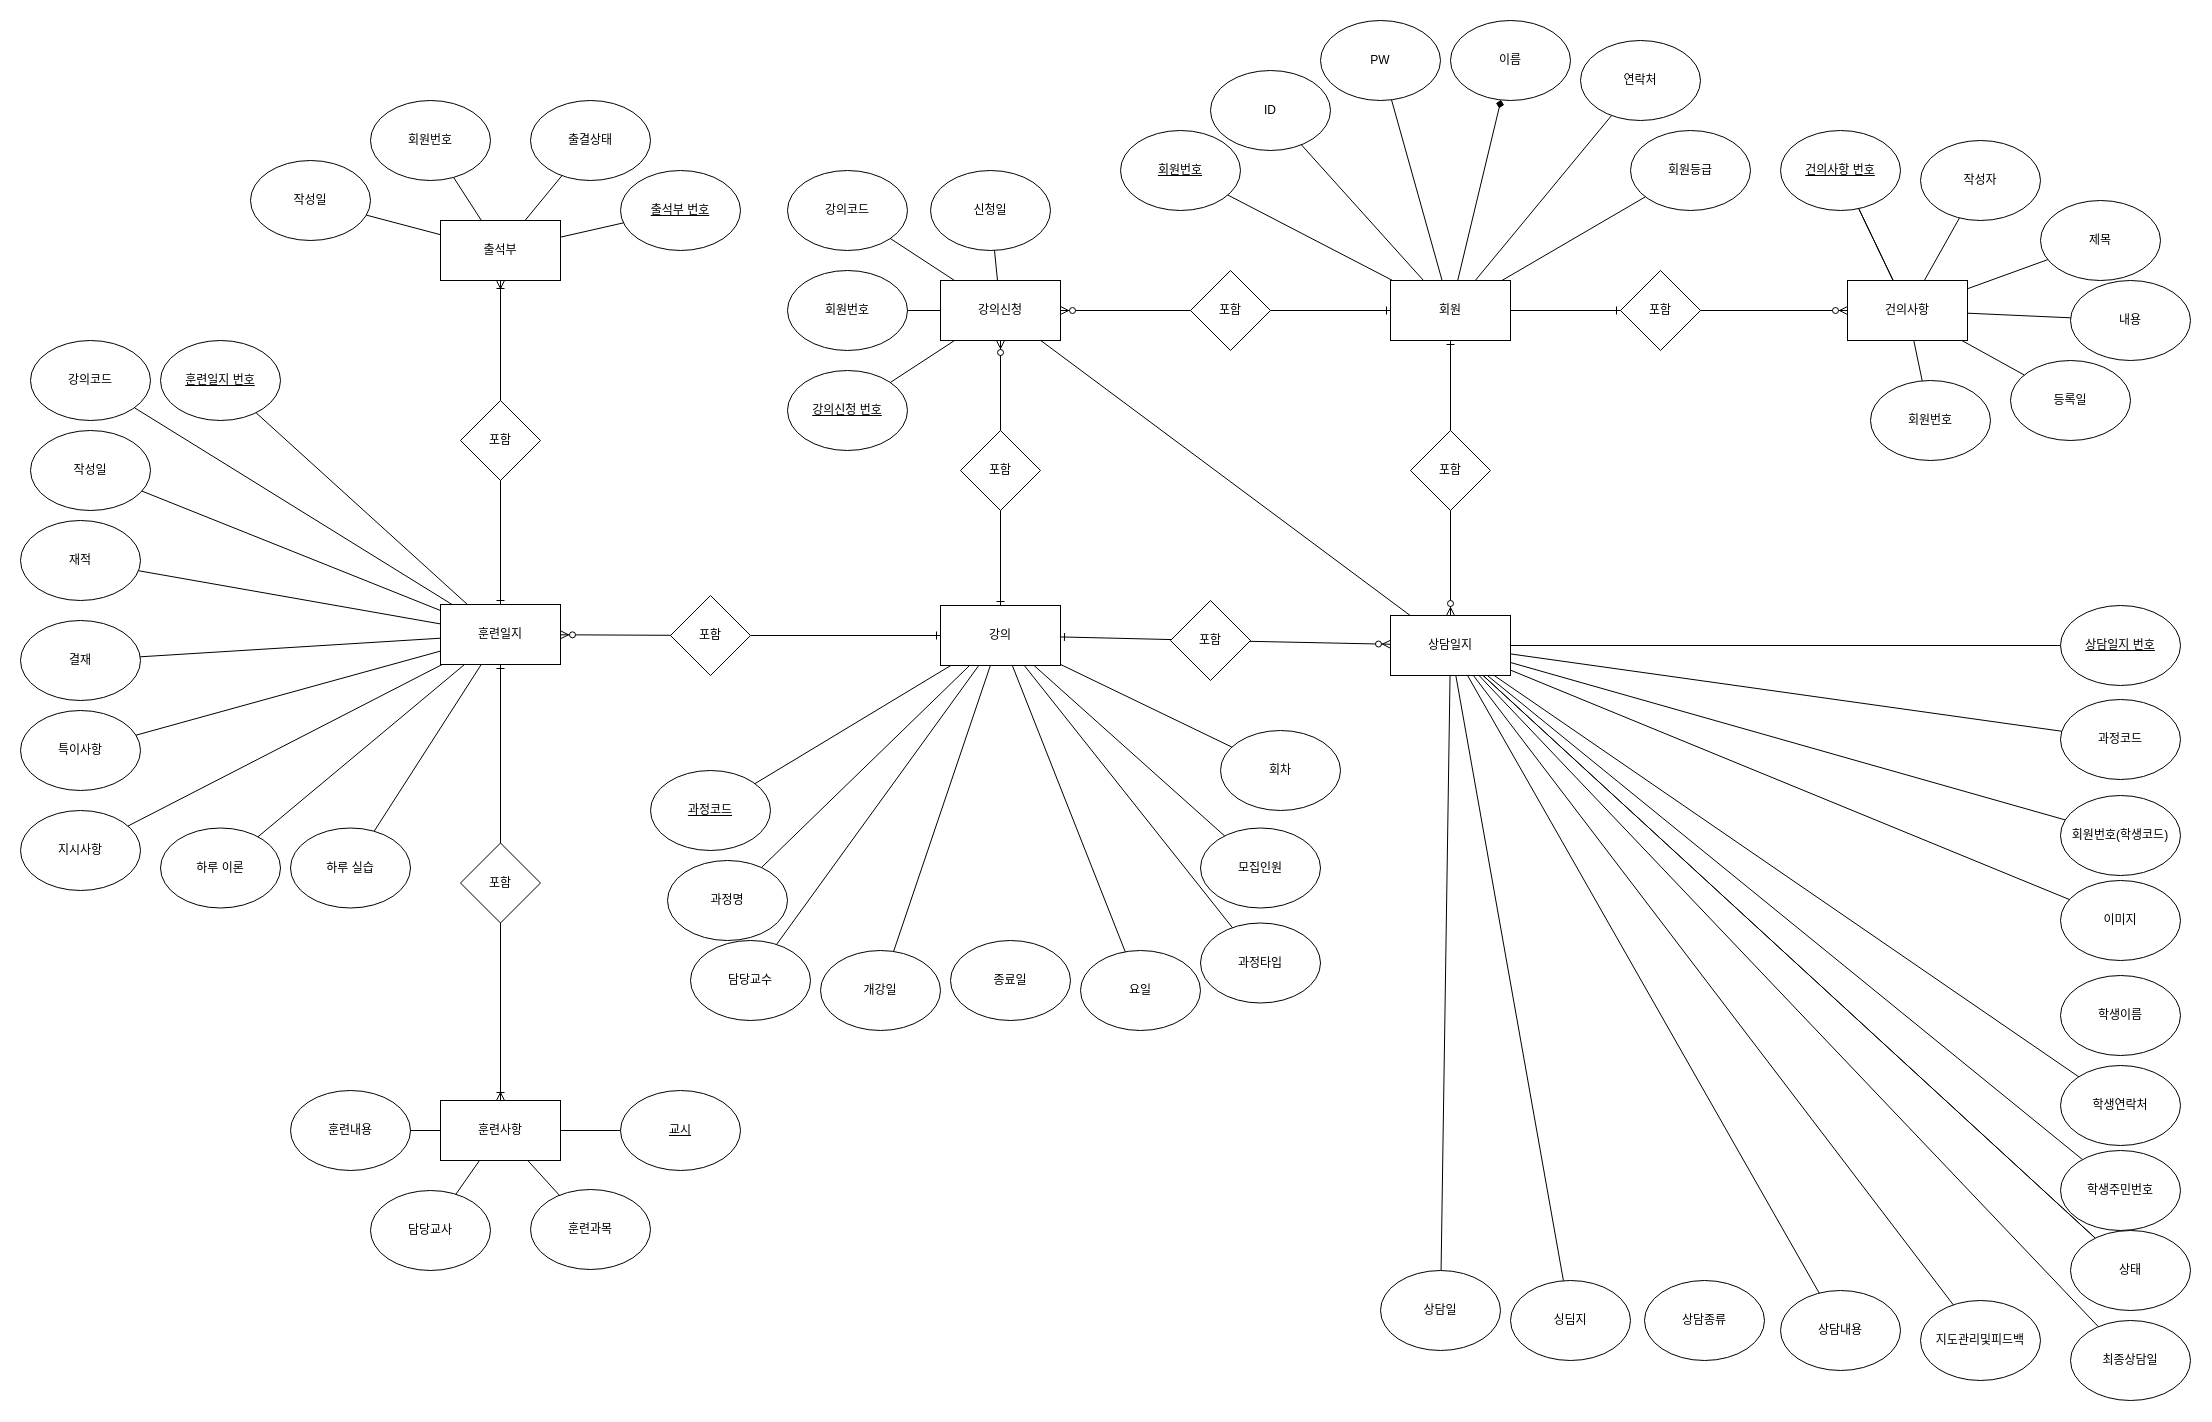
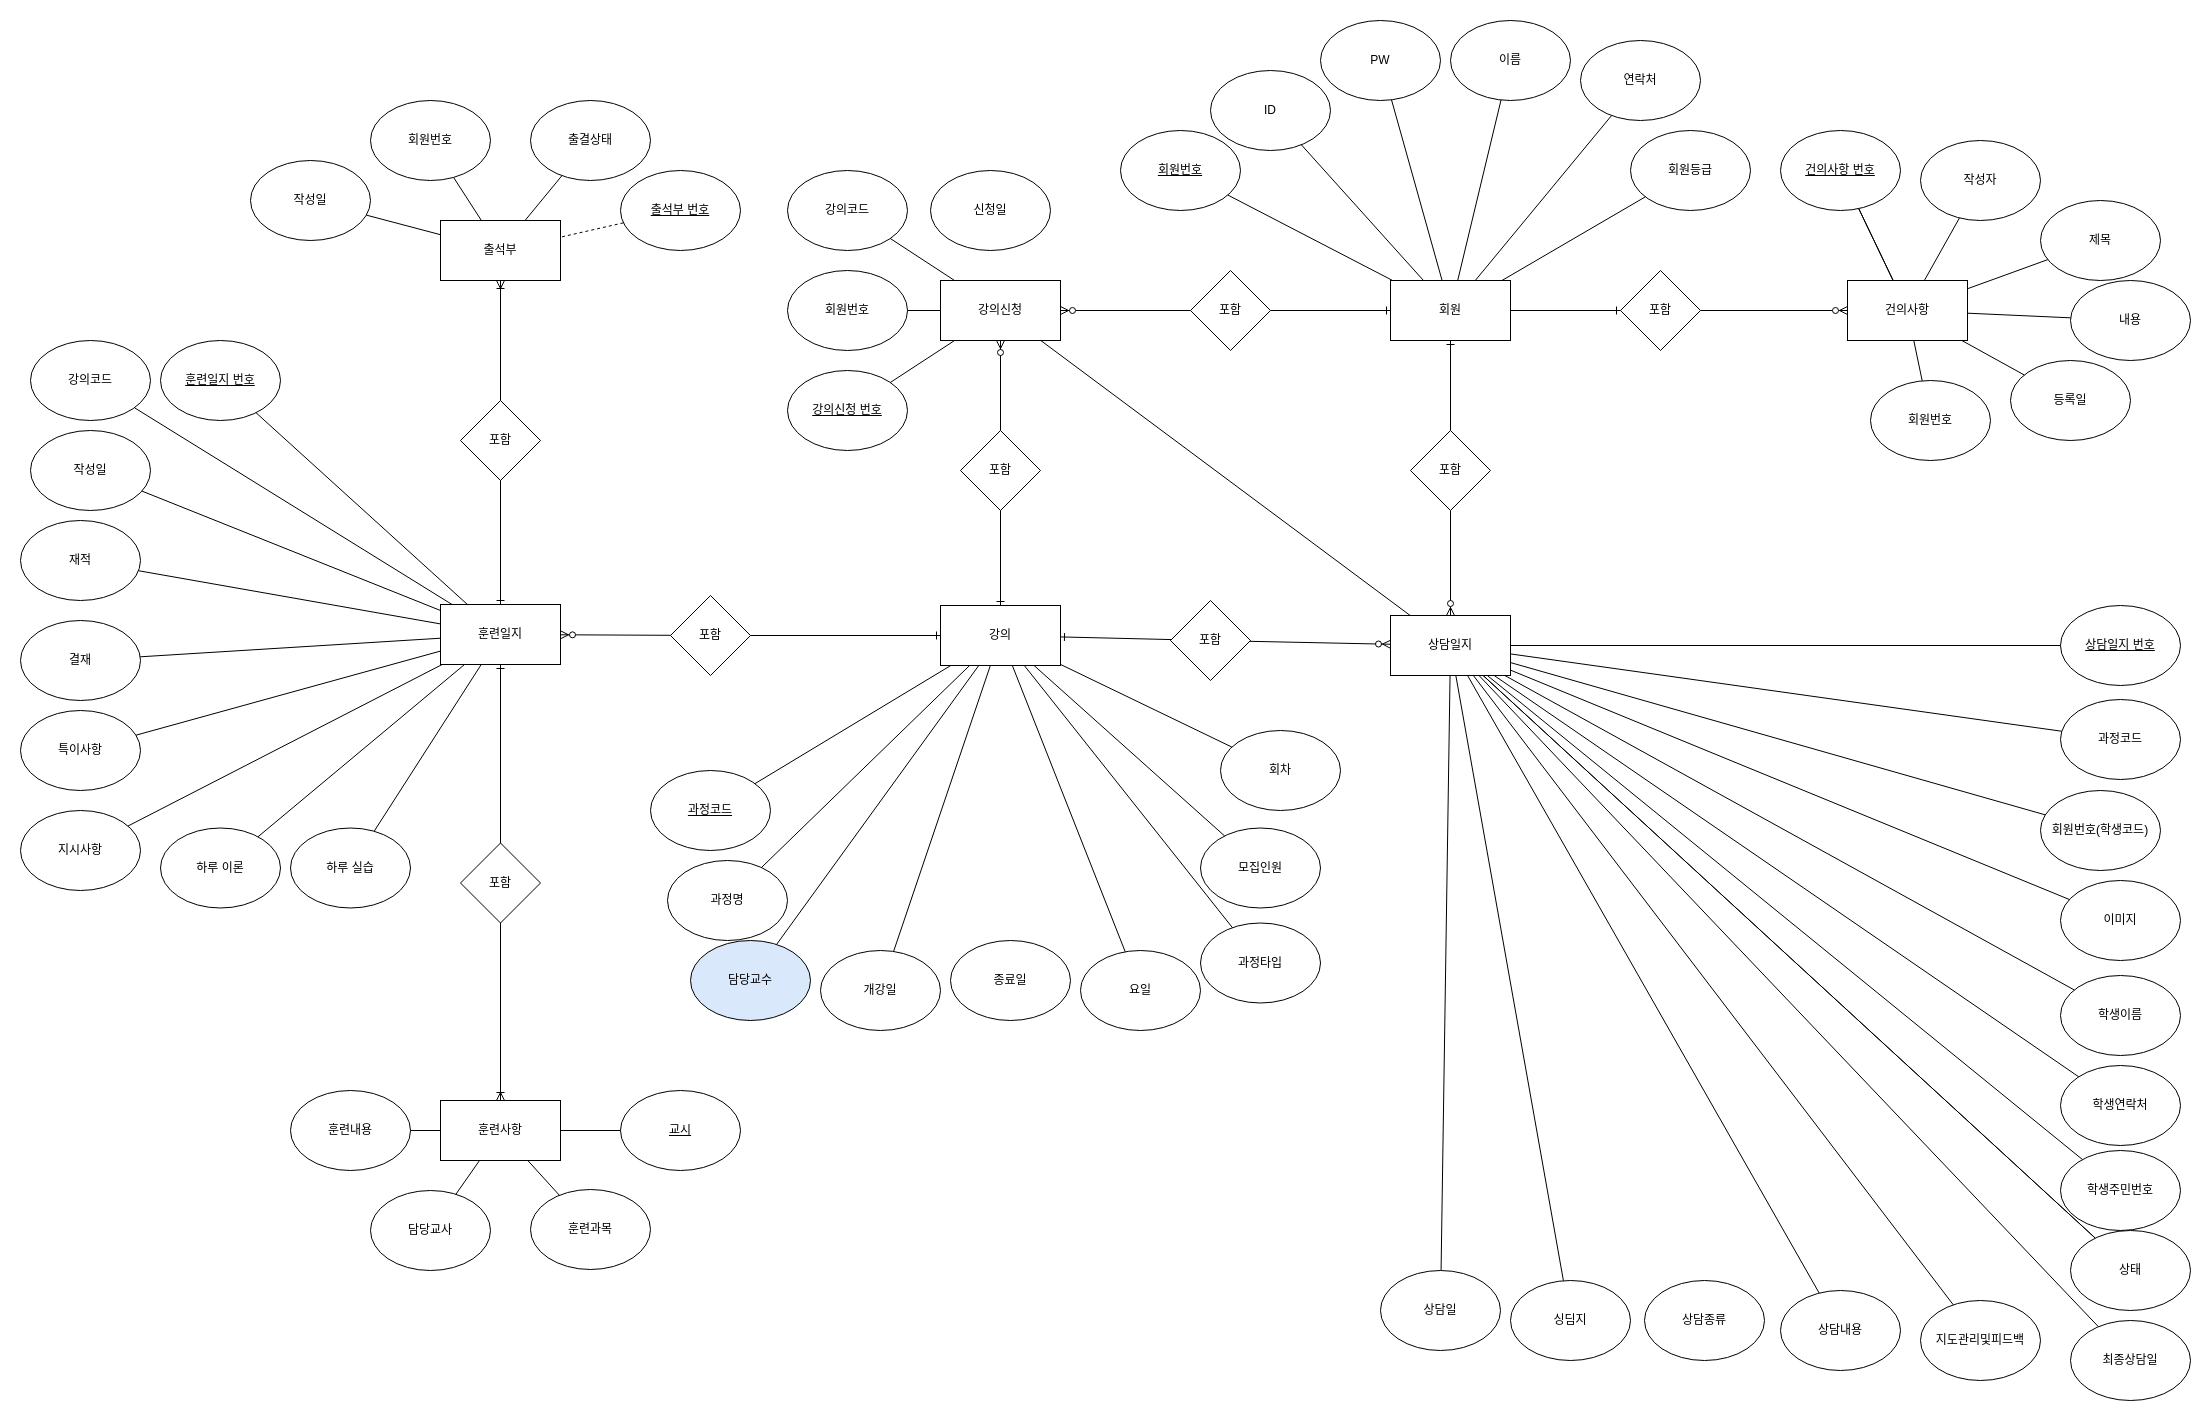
(1499, 108) -> (1500, 104)
(591, 230) -> (591, 230)
(996, 265) -> none
none -> (1790, 833)
(2121, 836) -> (2101, 831)
(751, 981) -> (751, 981)
